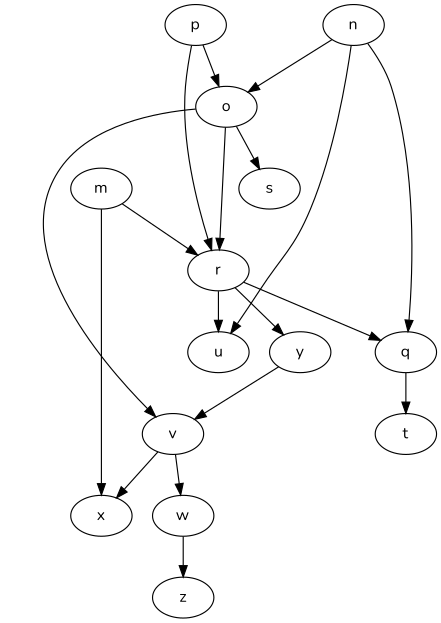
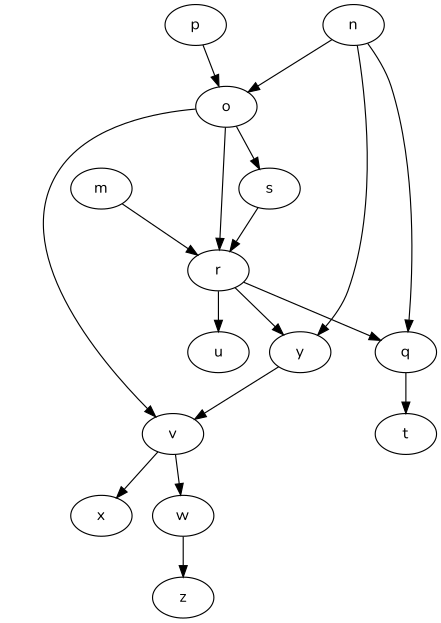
(187, 143) -> (247, 225)
(316, 194) -> (366, 190)
(101, 339) -> none
